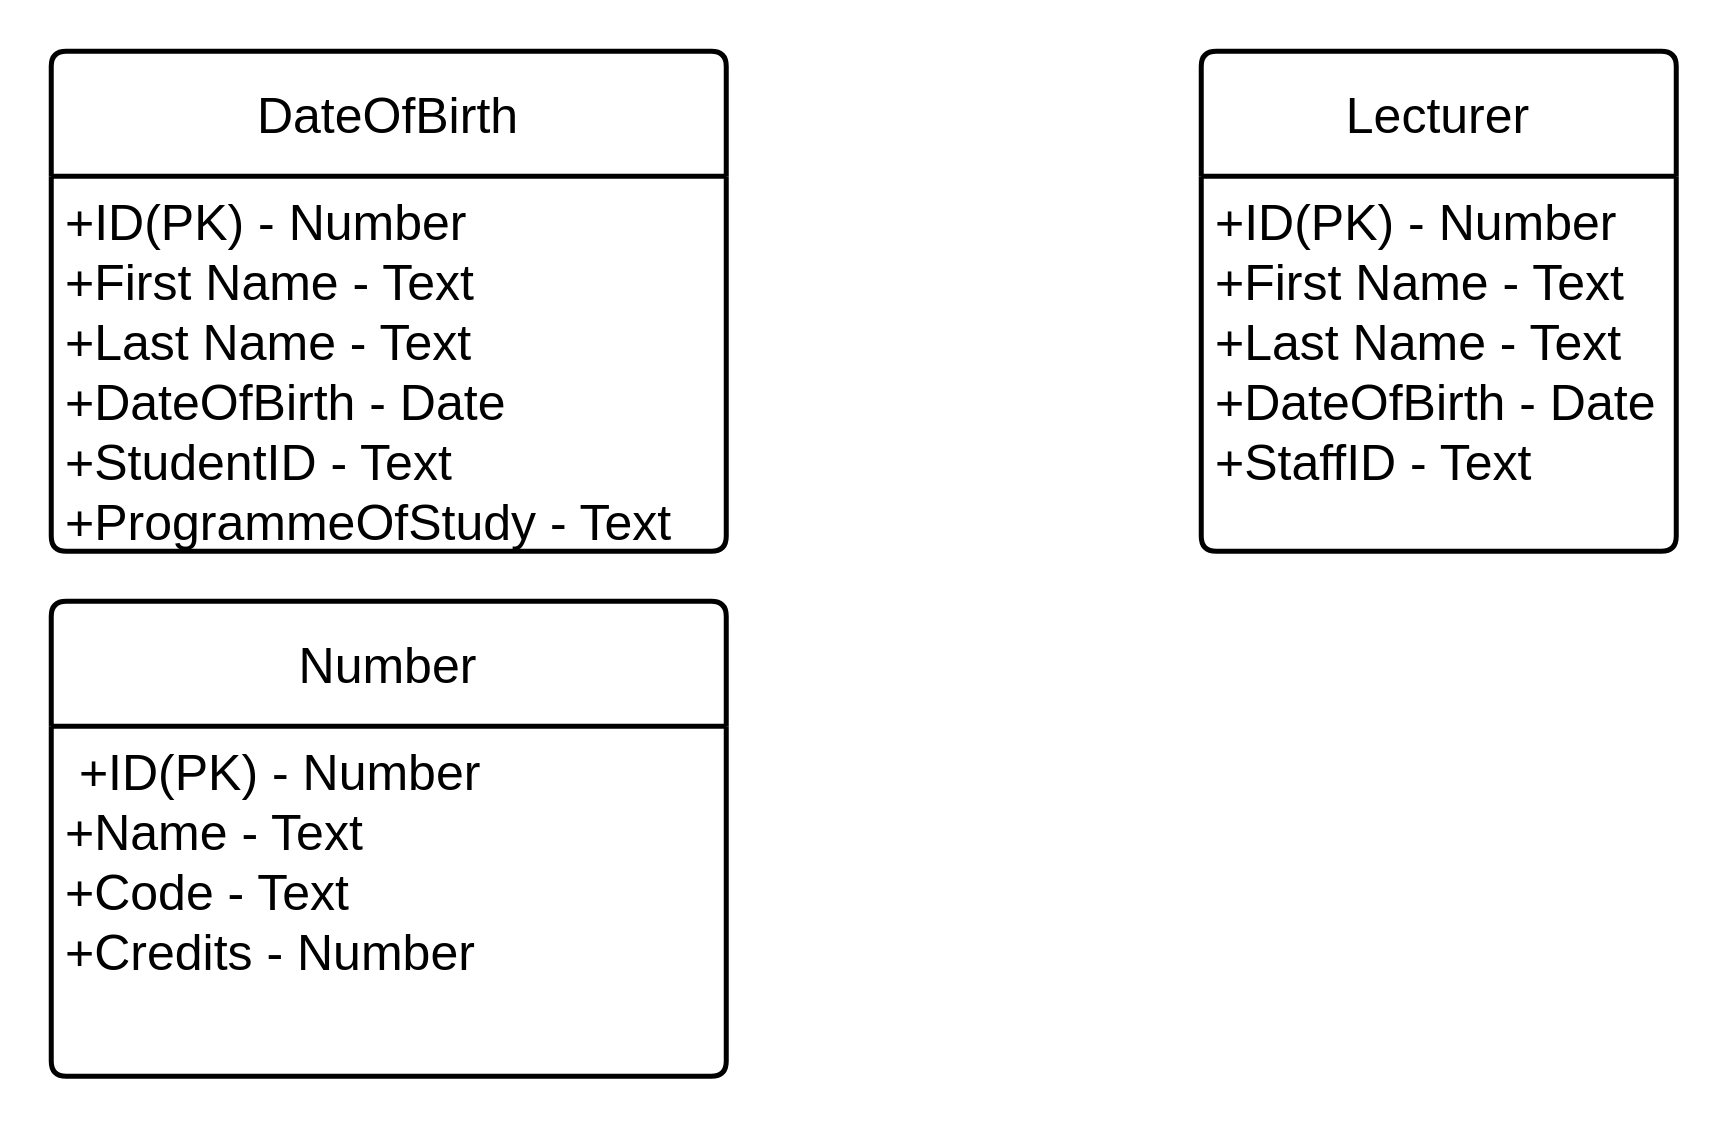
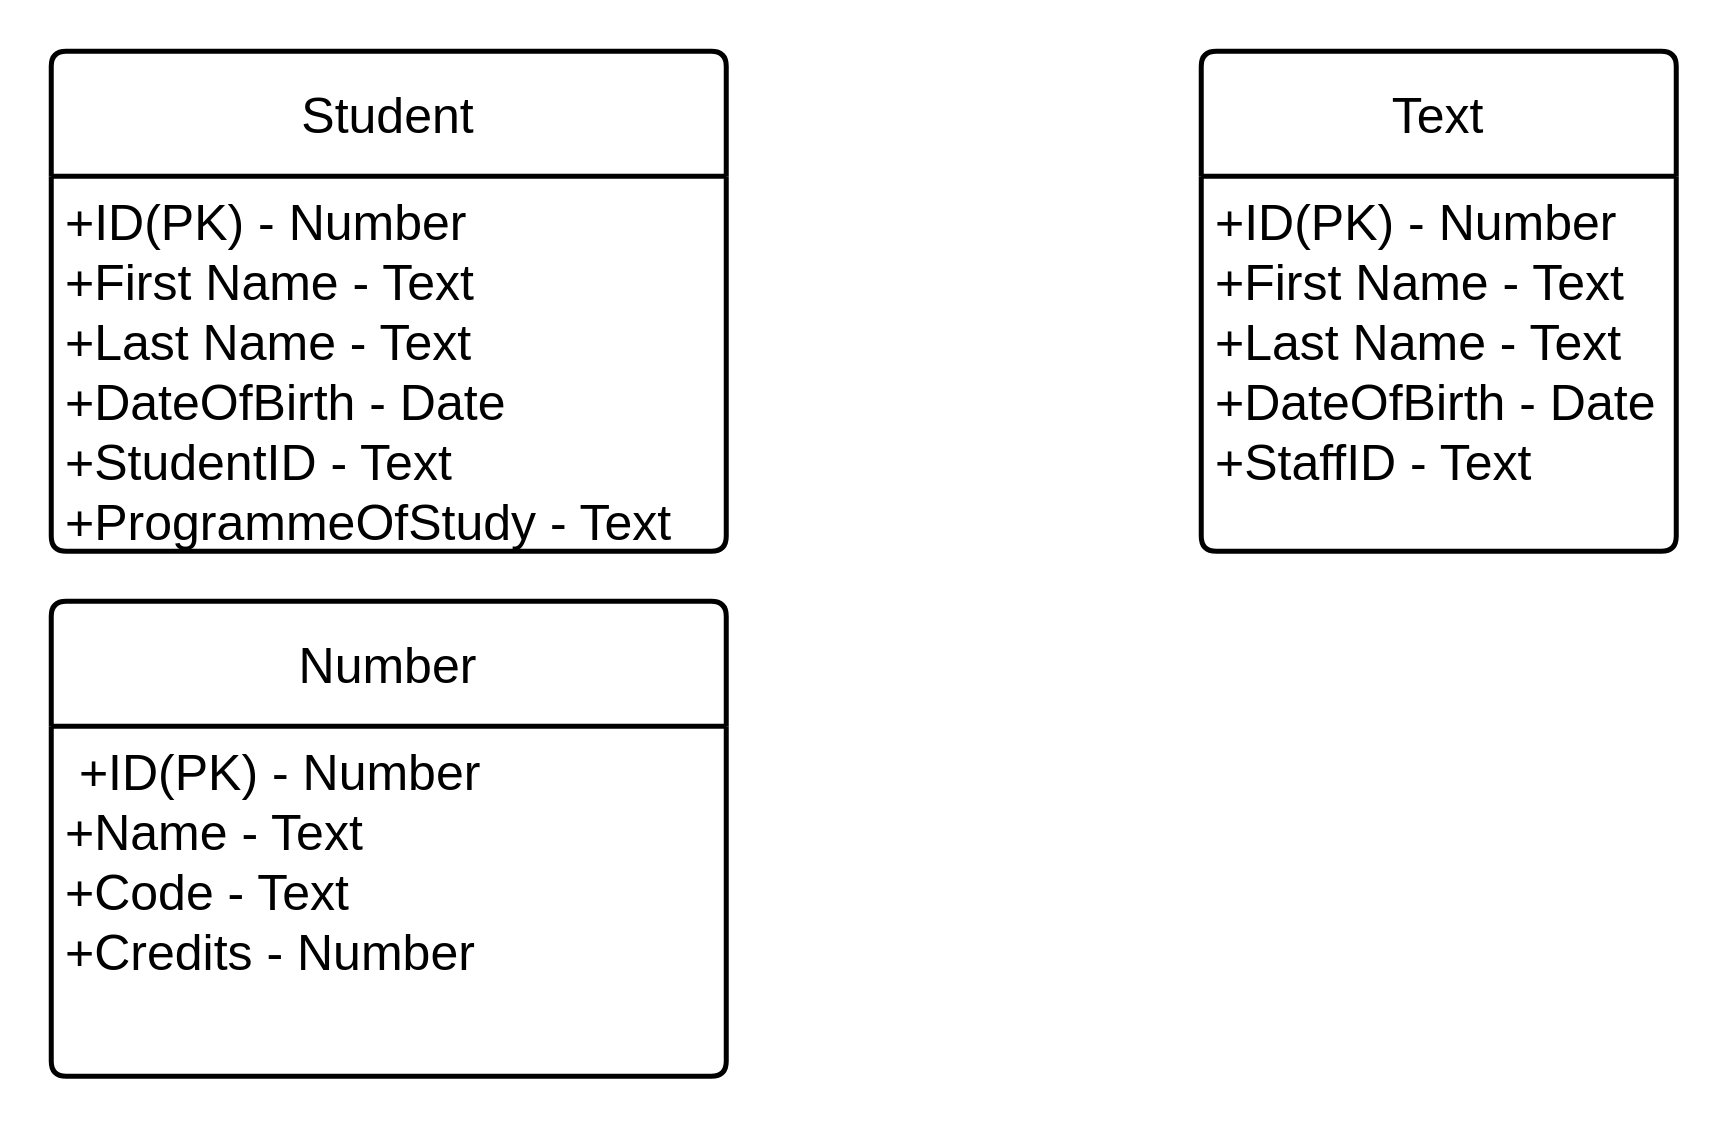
(389, 114) -> (389, 114)
(1439, 114) -> (1439, 114)
